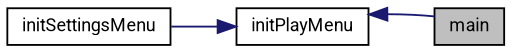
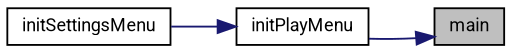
(411, 15) -> (393, 39)
